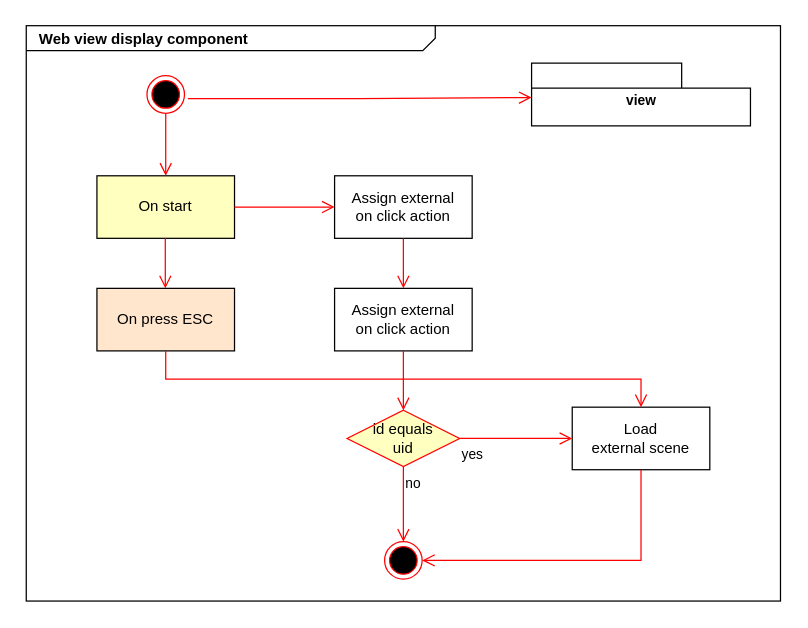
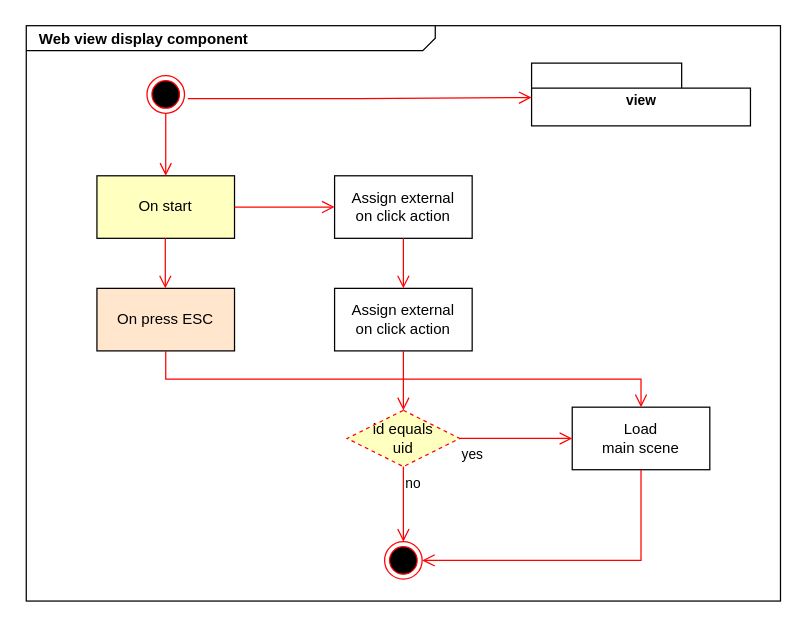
(403, 438) -> (403, 438)
(641, 438) -> (641, 438)
